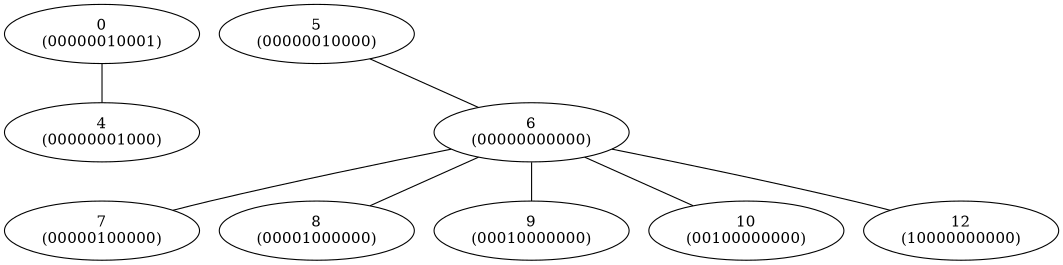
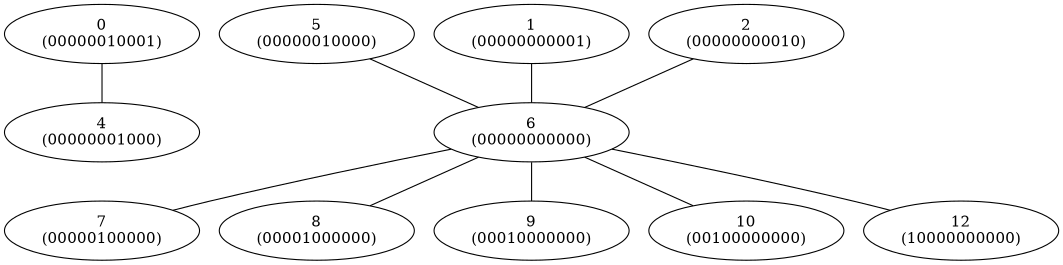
none -> (532, 34)
none -> (746, 34)
